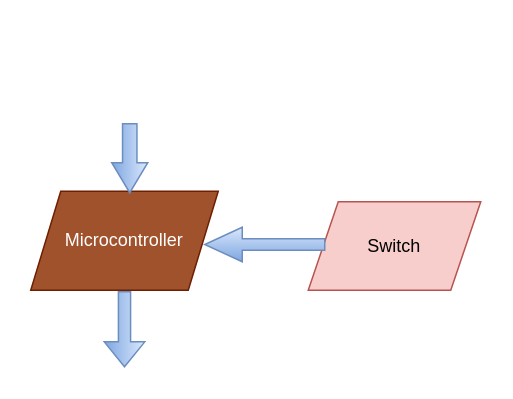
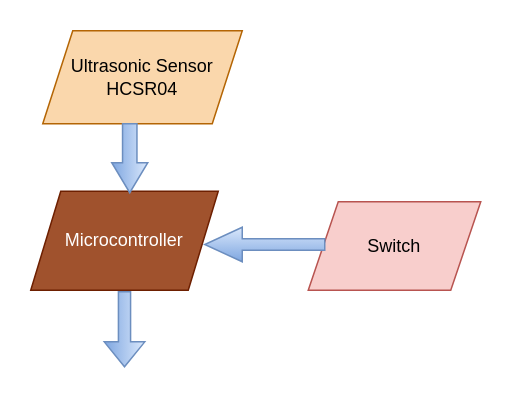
none -> (143, 77)
